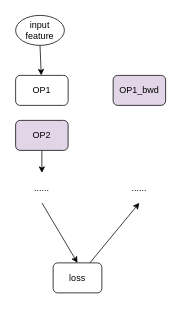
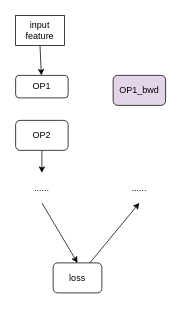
(40, 30) -> (40, 30)
(42, 90) -> (42, 87)
(42, 135) -> (42, 135)
